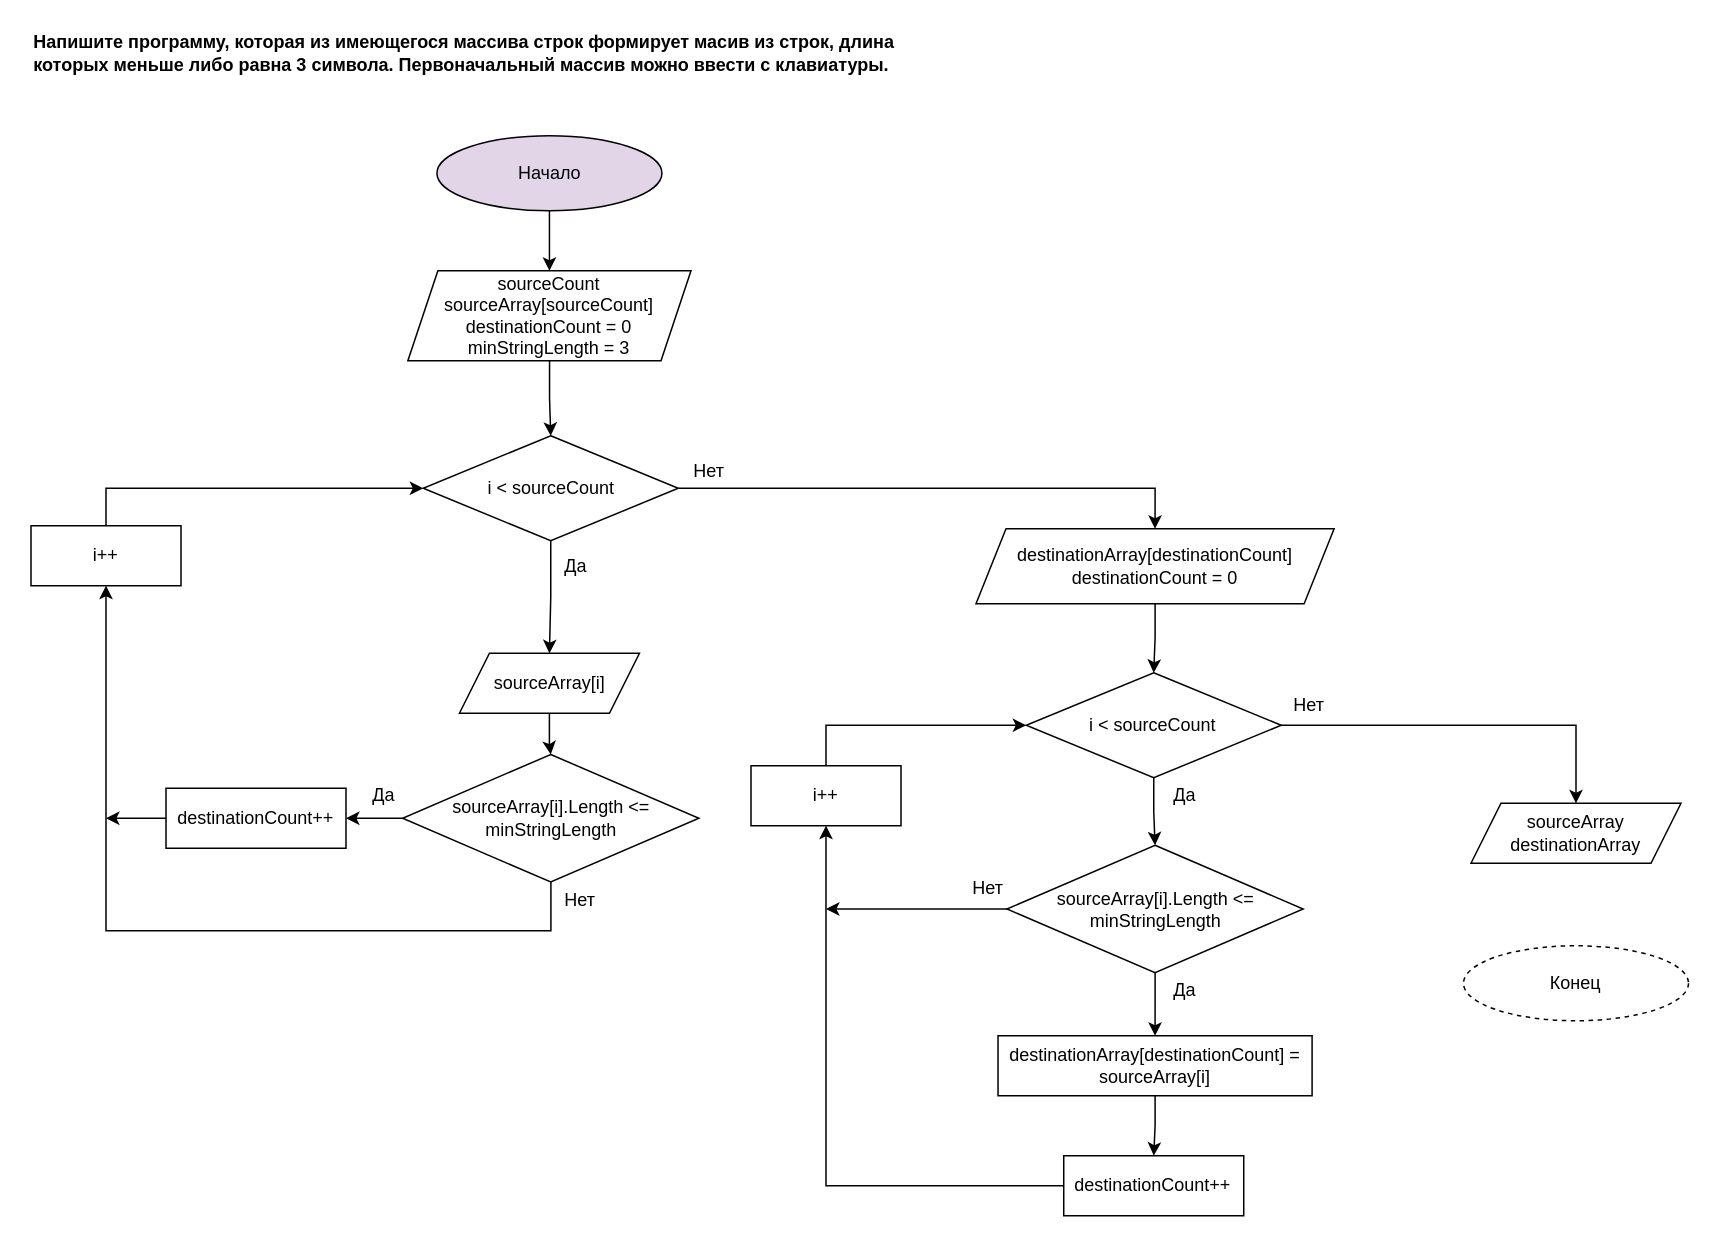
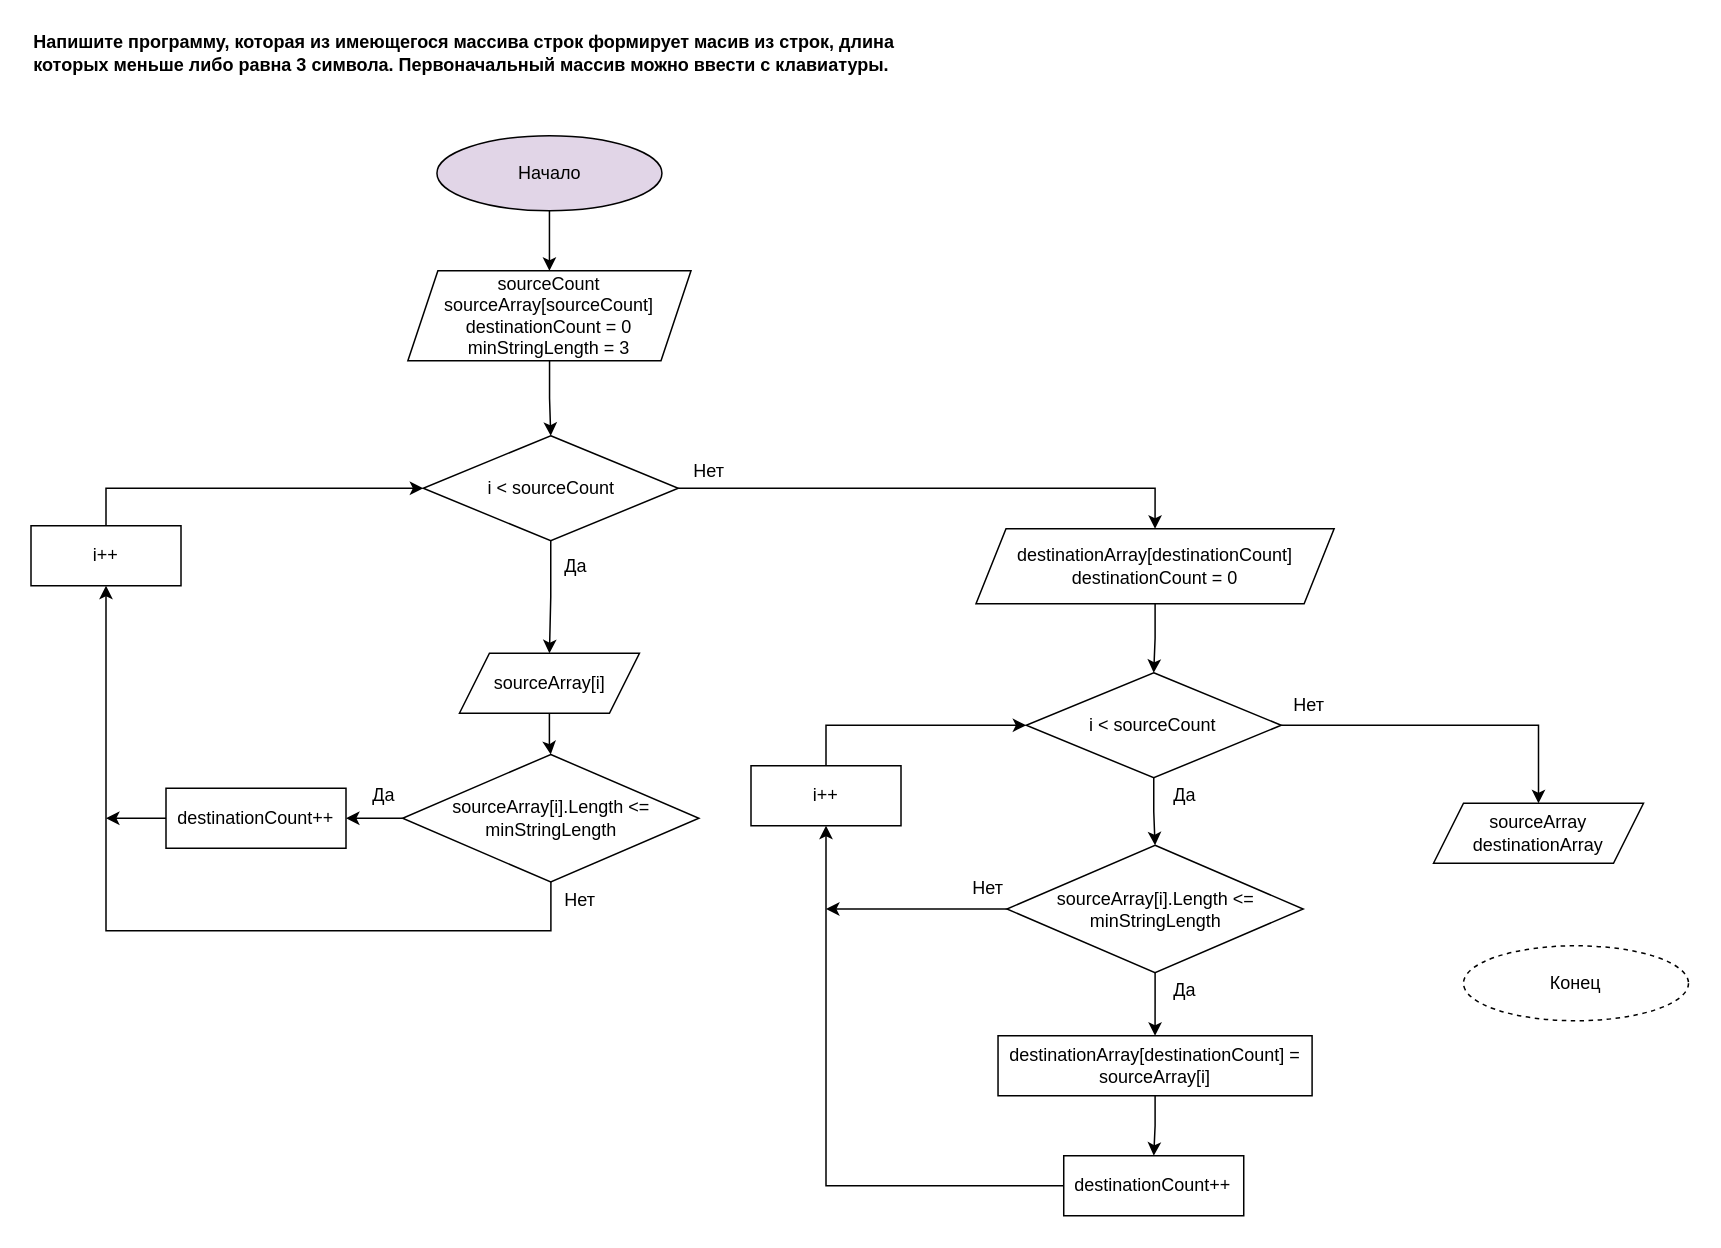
(1576, 833) -> (1538, 833)
